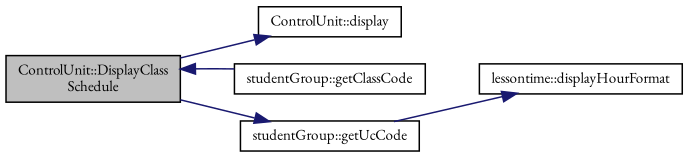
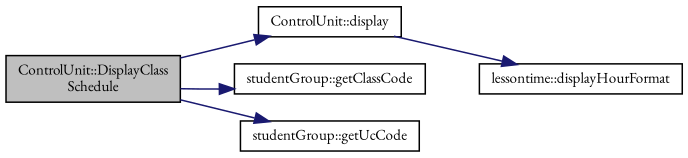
(215, 69) -> (200, 89)
(448, 109) -> (448, 49)
